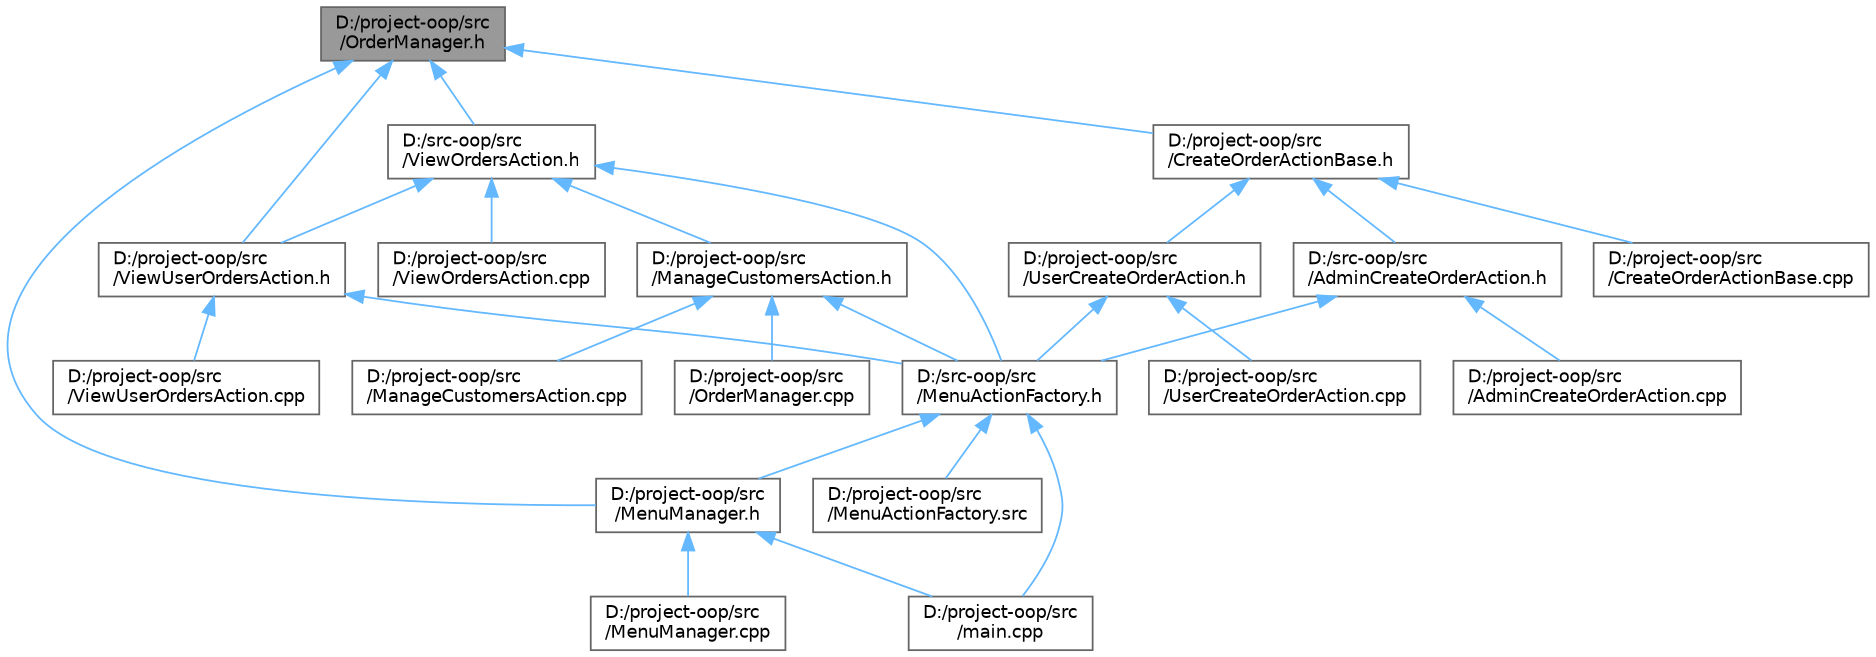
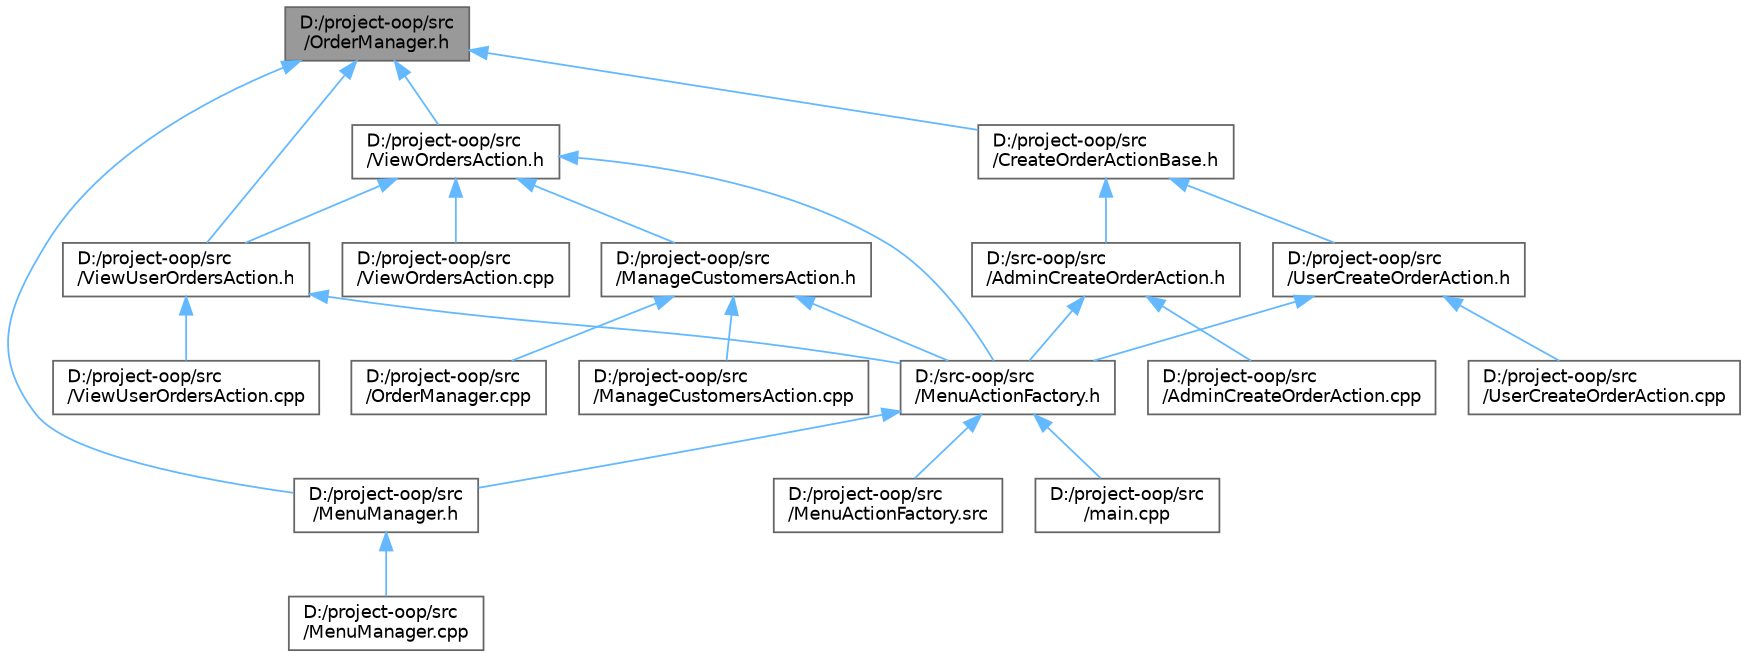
(492, 152) -> (456, 152)
(1731, 270) -> none
(853, 568) -> none
